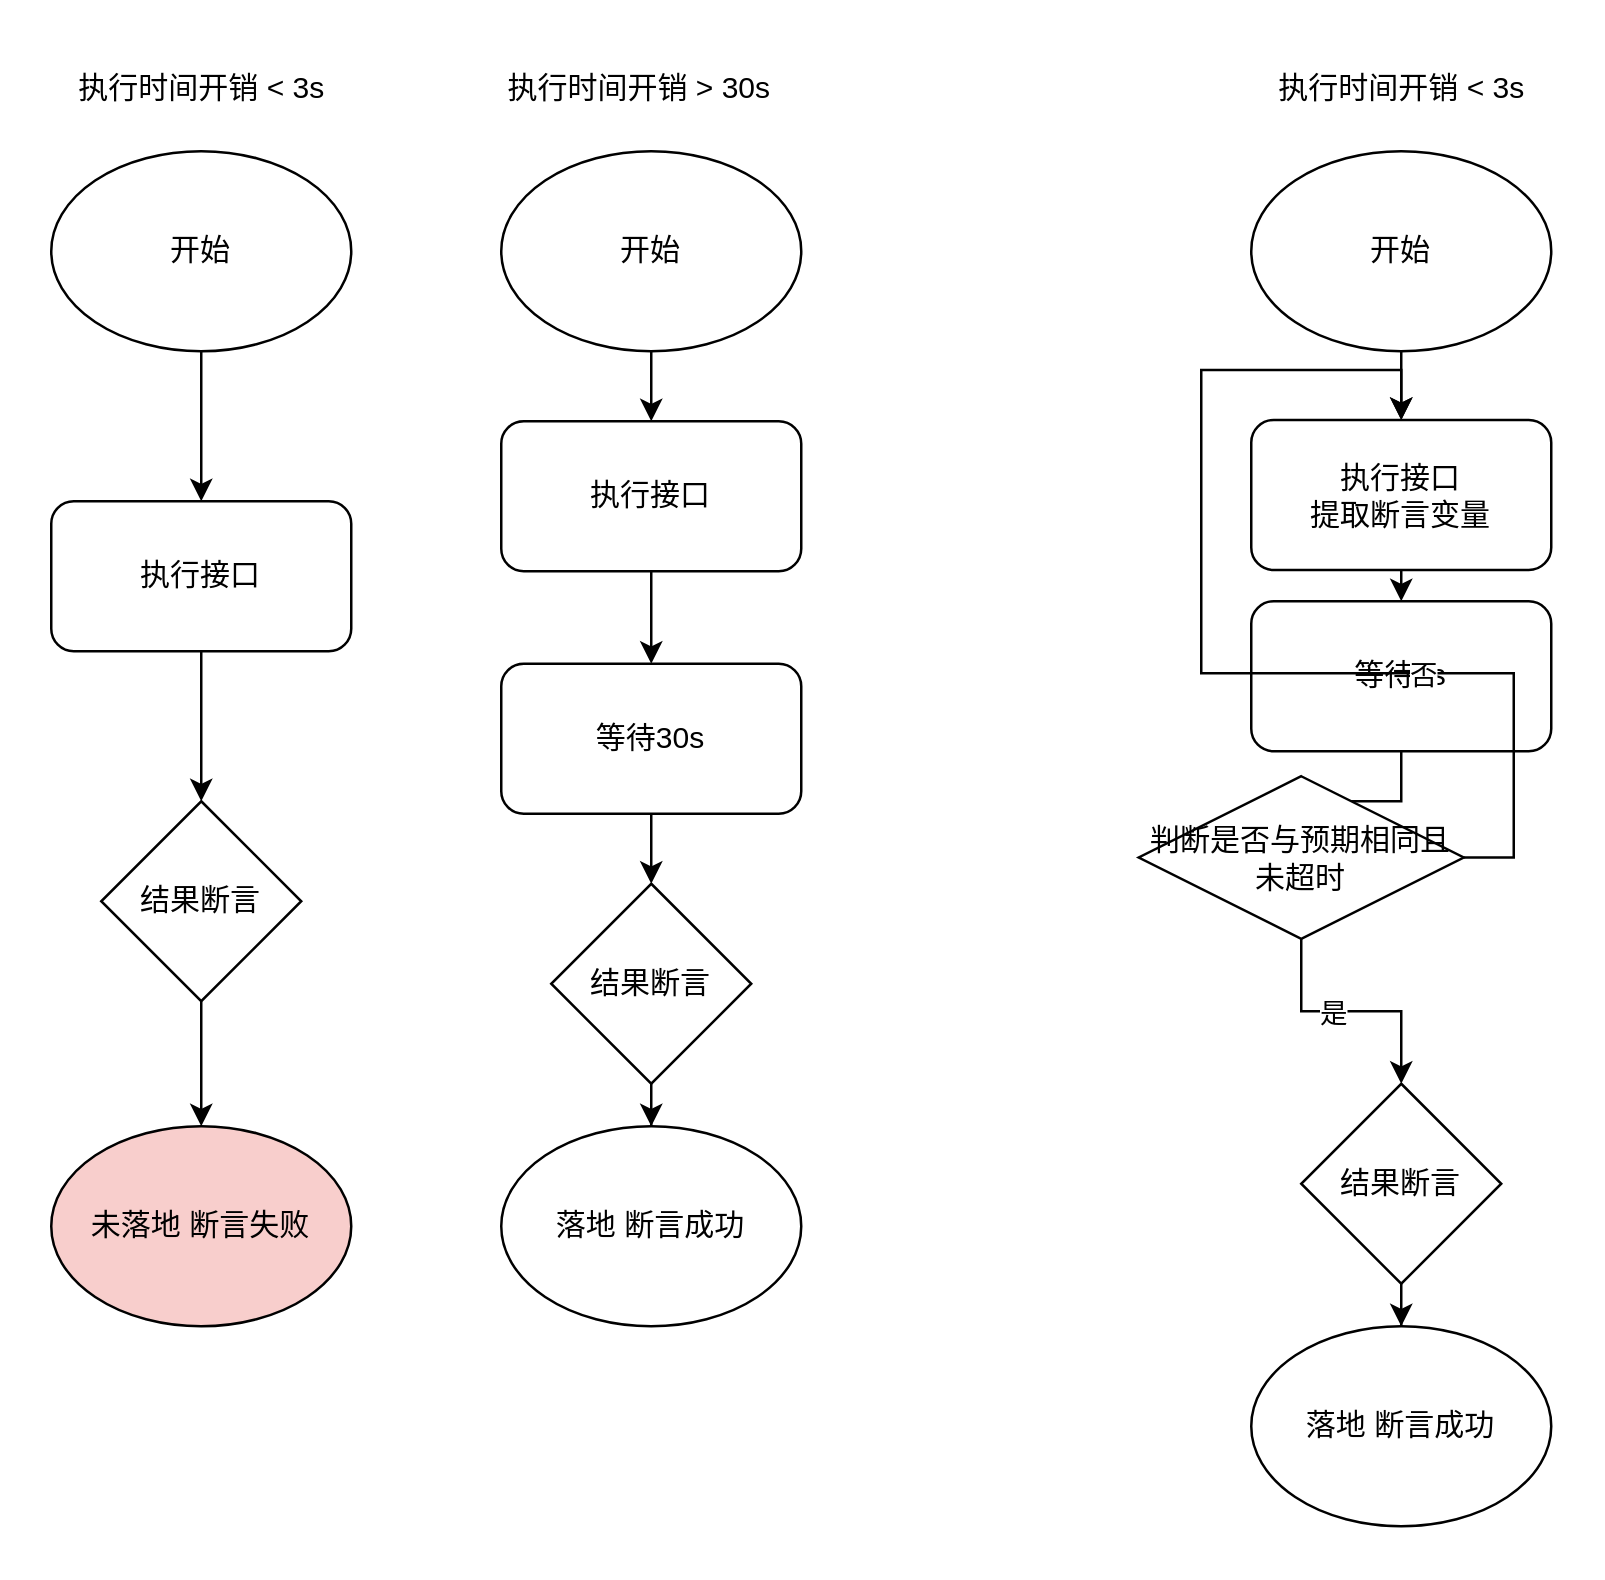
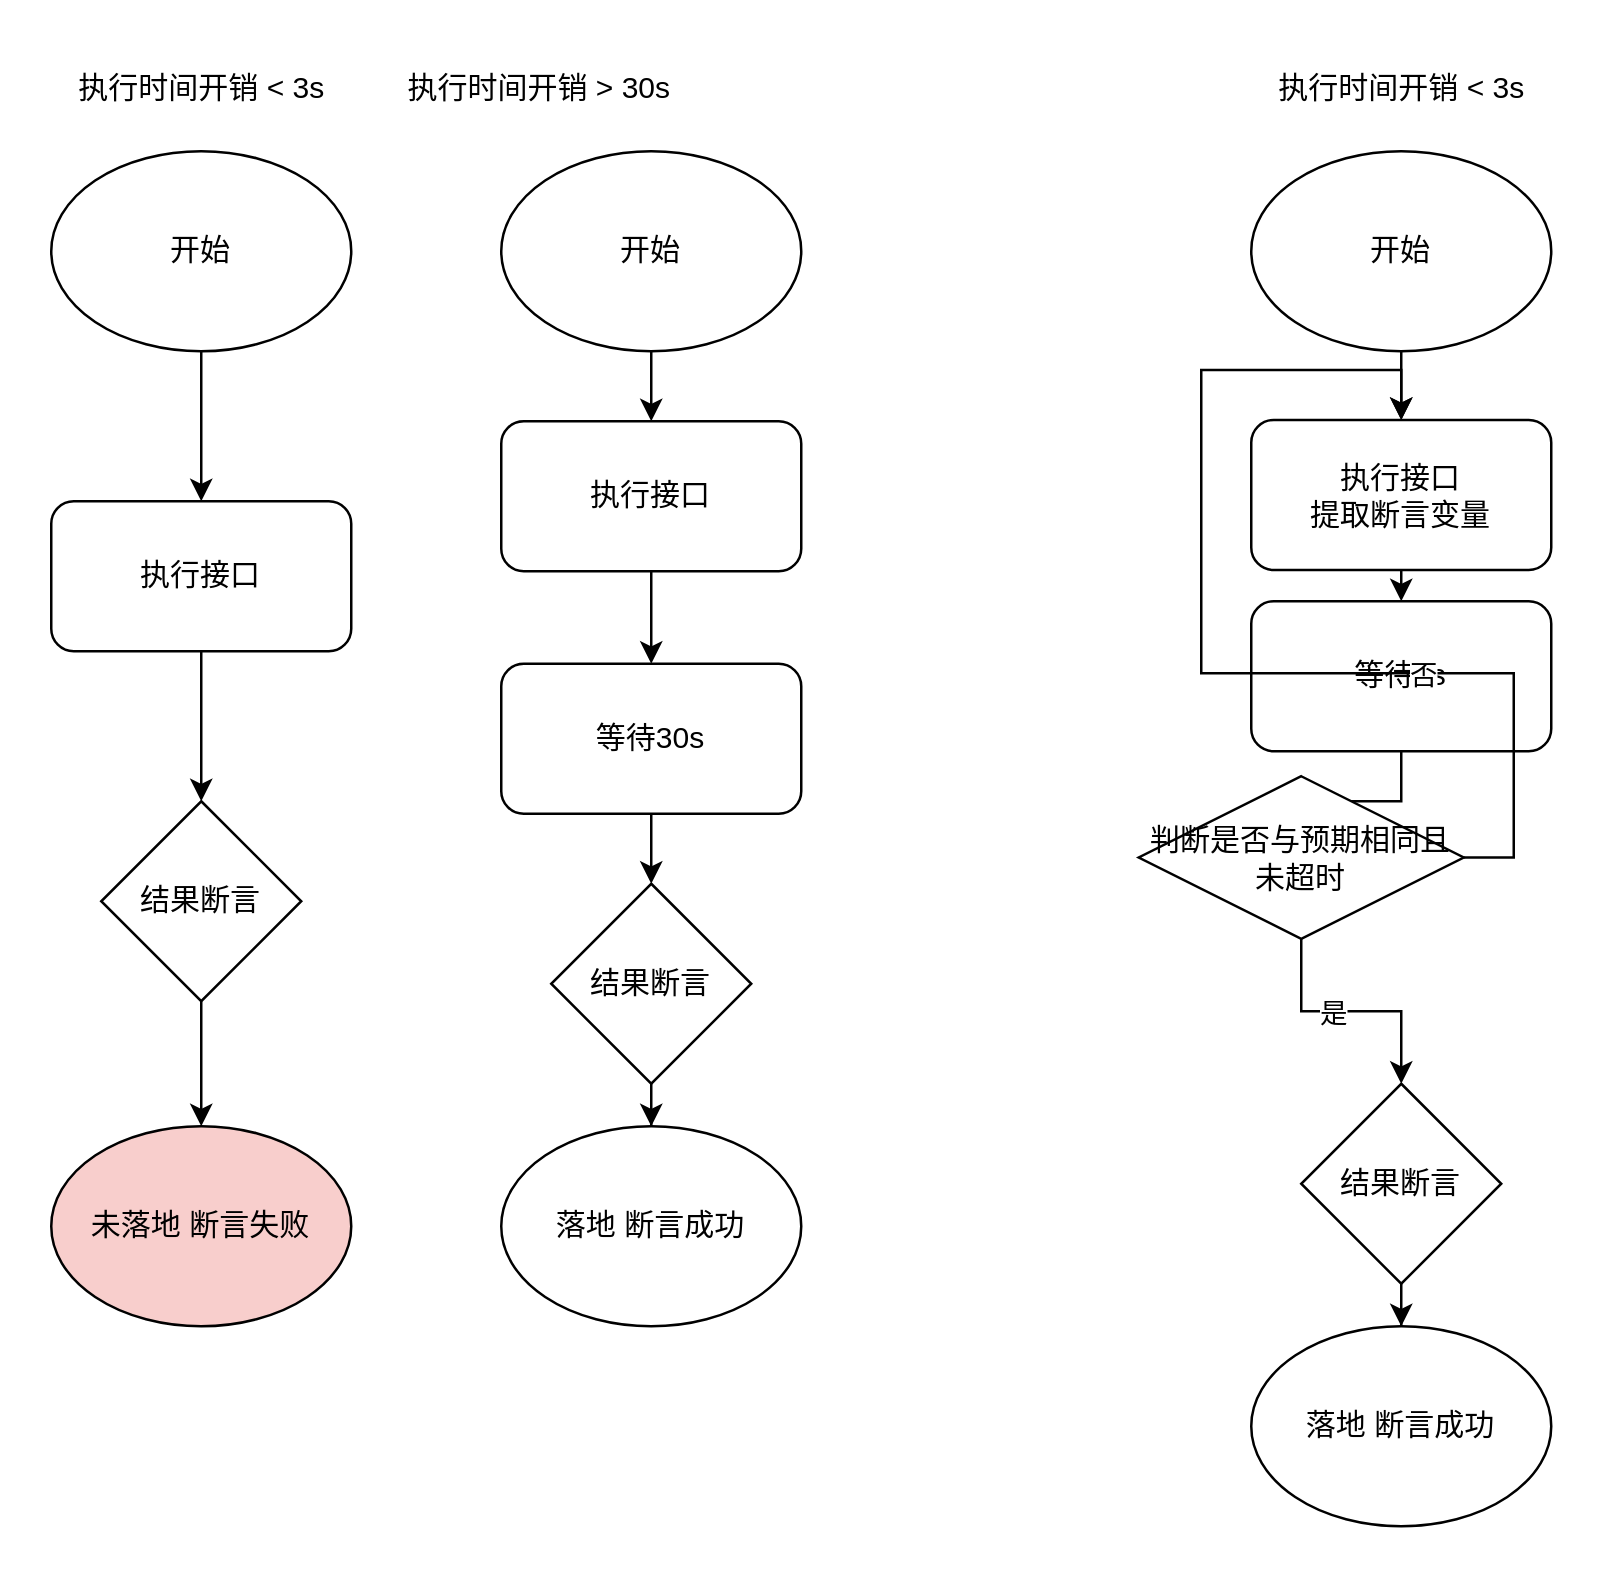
(639, 89) -> (539, 89)
